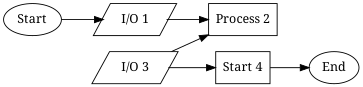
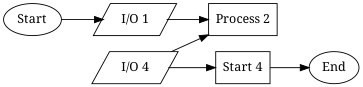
(135, 68) -> (135, 68)
